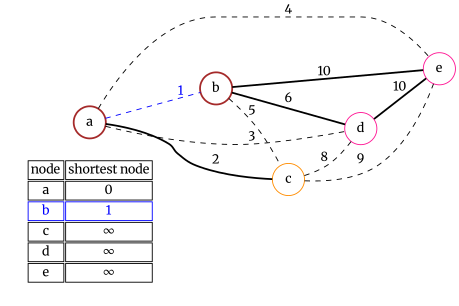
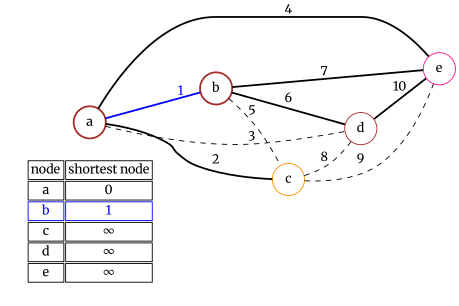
(251, 17) -> (251, 17)
(325, 72) -> (325, 72)
(153, 105) -> (153, 105)
(361, 129) -> (361, 129)
